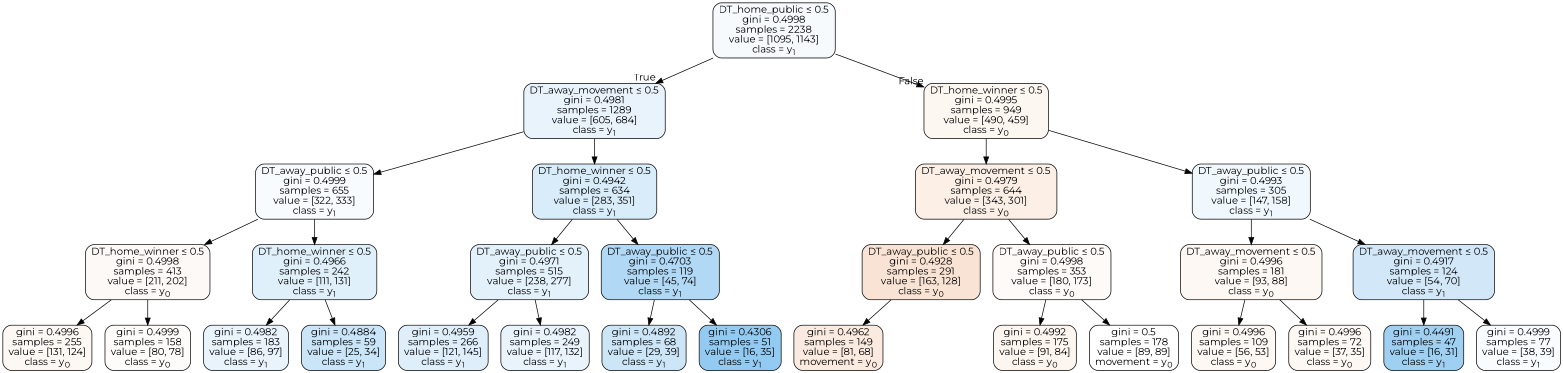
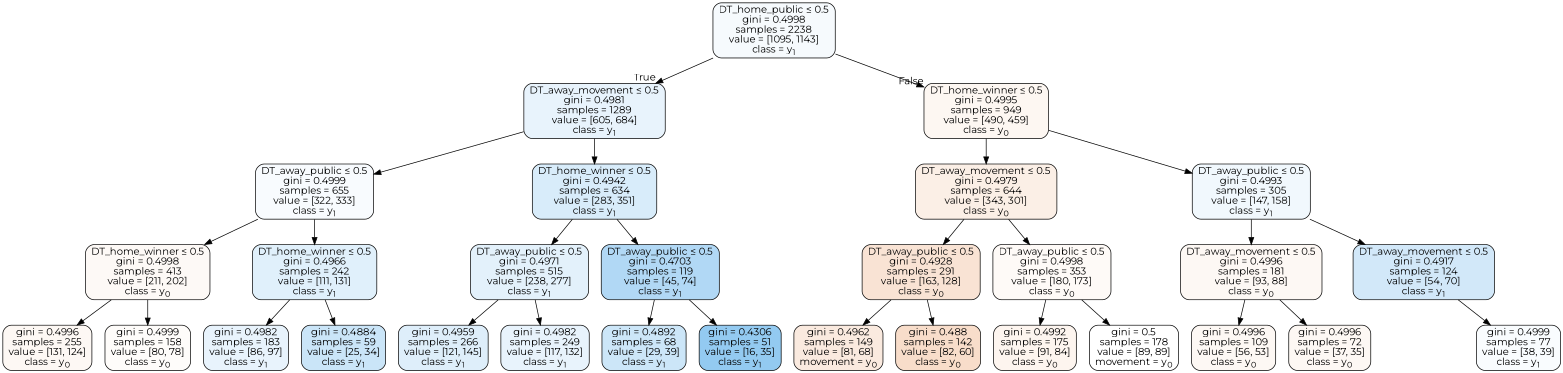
none -> (938, 348)
(1424, 348) -> none
